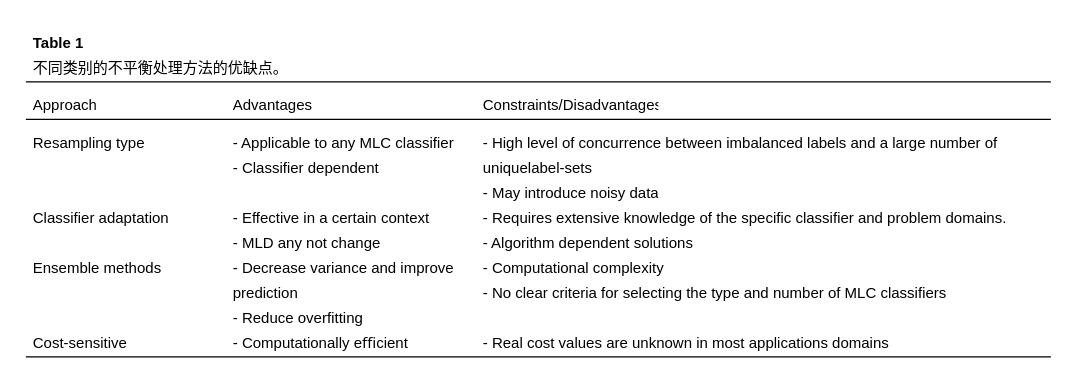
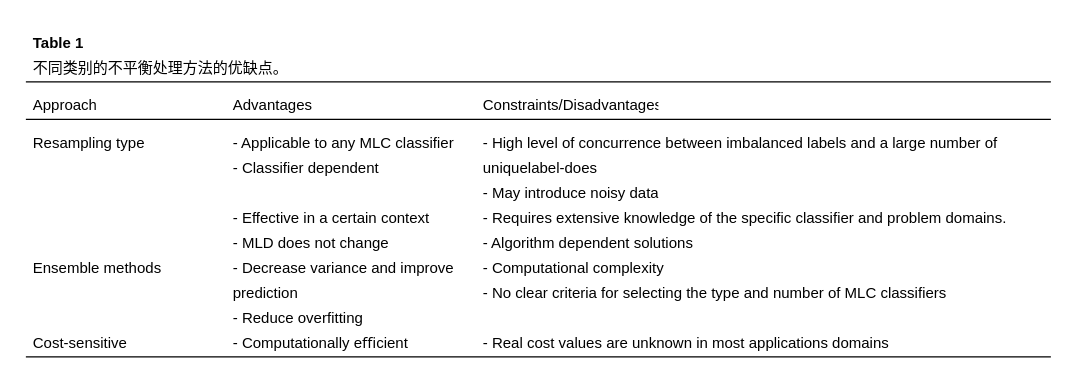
(544, 168) -> (544, 168)
(101, 219) -> none
(309, 243) -> (313, 243)
